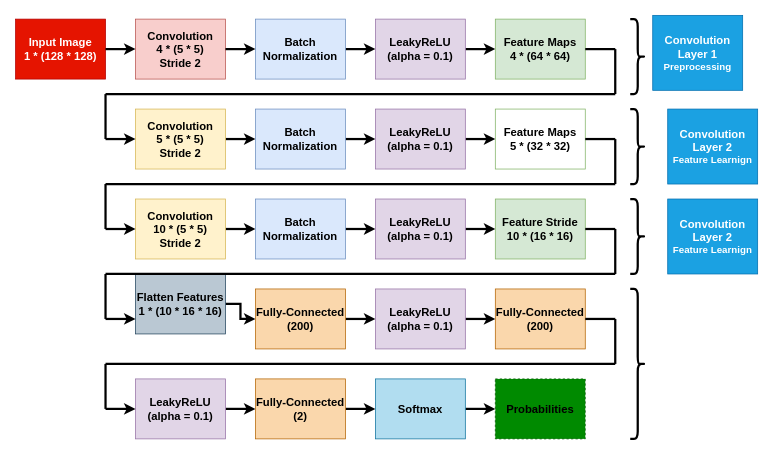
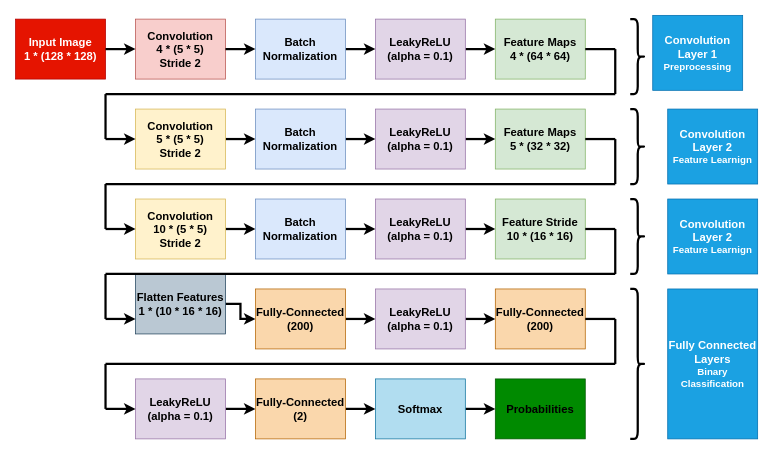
(540, 139) -> (540, 139)
none -> (713, 364)
(540, 409) -> (540, 409)
